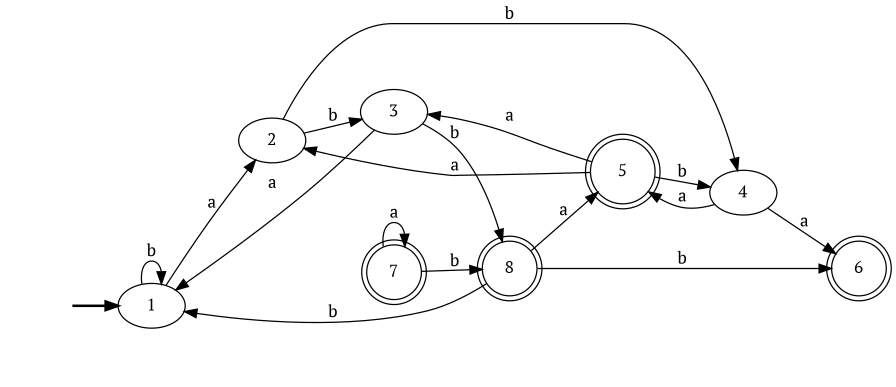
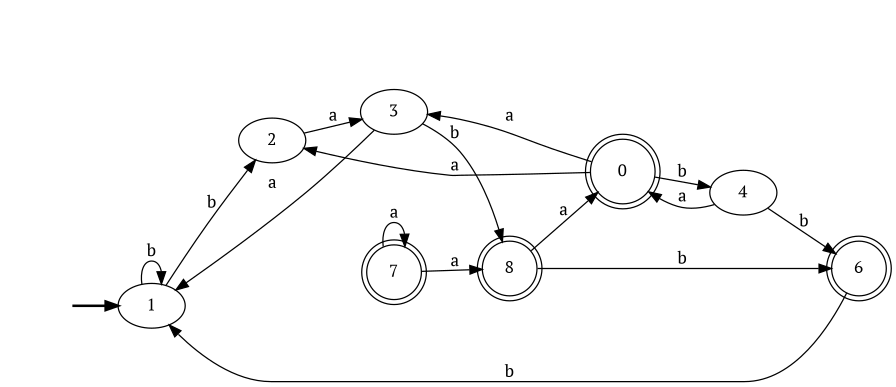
(525, 24) -> none
(333, 116) -> (333, 116)
(623, 172) -> (623, 172)
(212, 203) -> (212, 203)
(804, 222) -> (804, 222)
(455, 262) -> (455, 262)
(345, 322) -> (525, 382)
